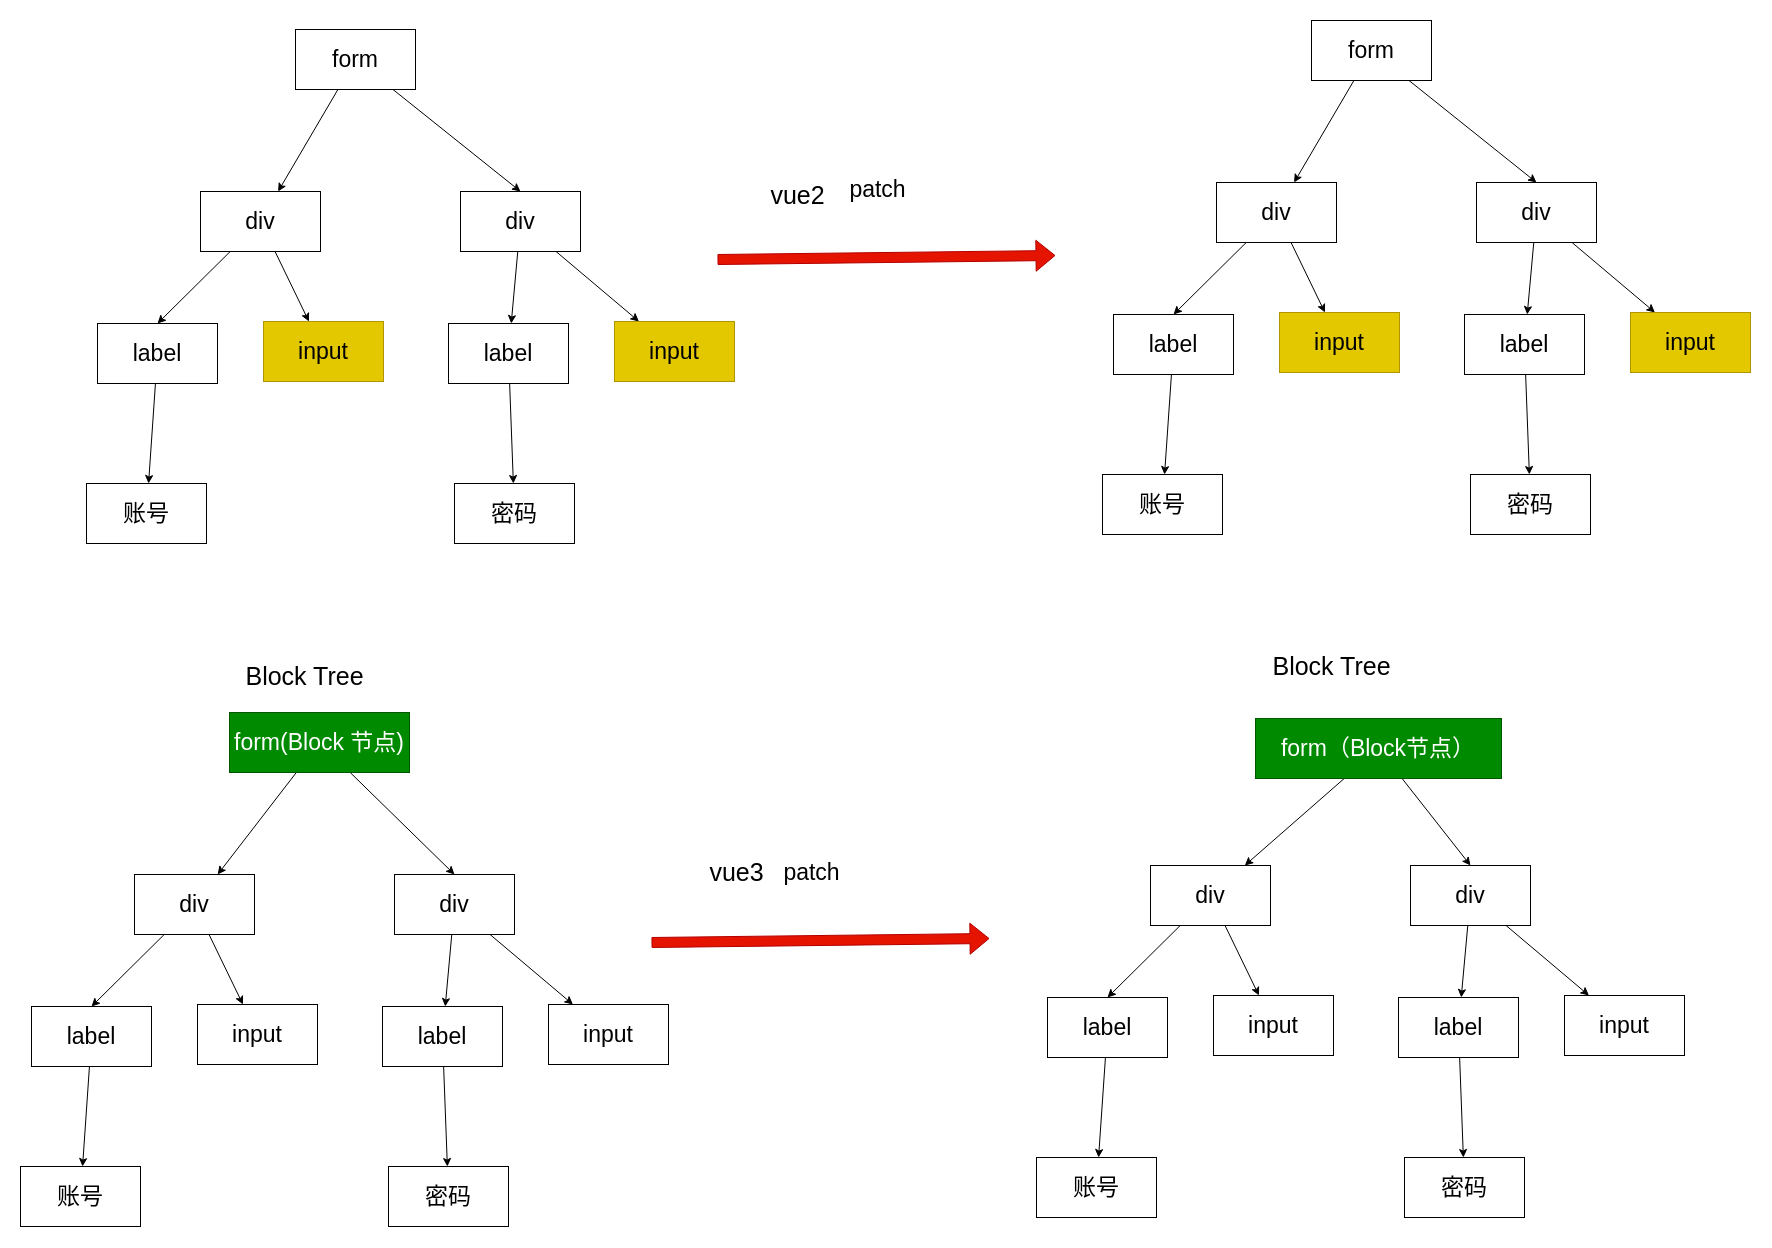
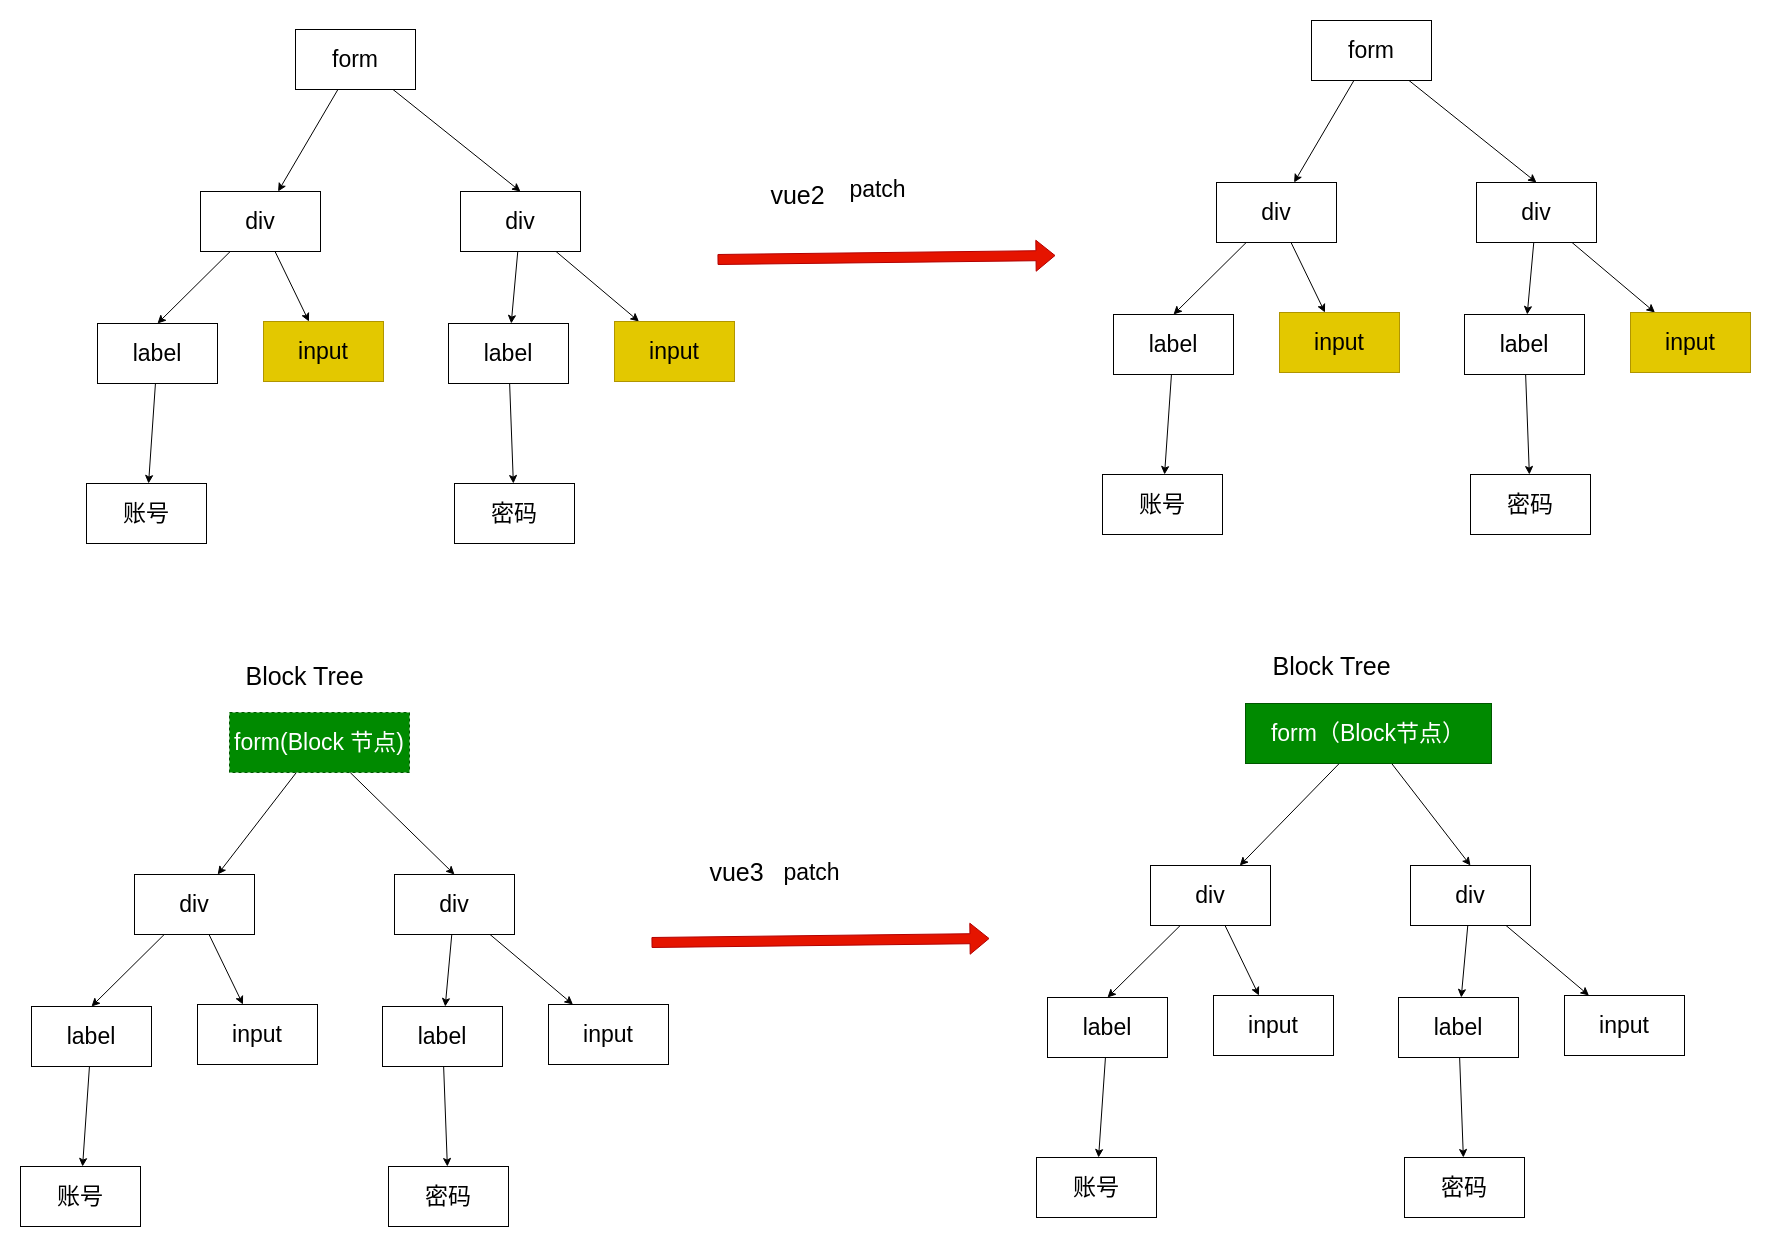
(320, 743) -> (320, 743)
(1379, 749) -> (1369, 734)
